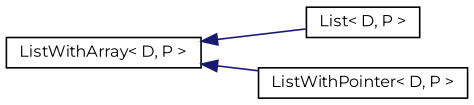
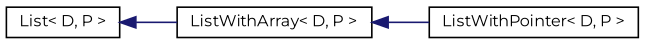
(262, 34) -> (157, 22)
